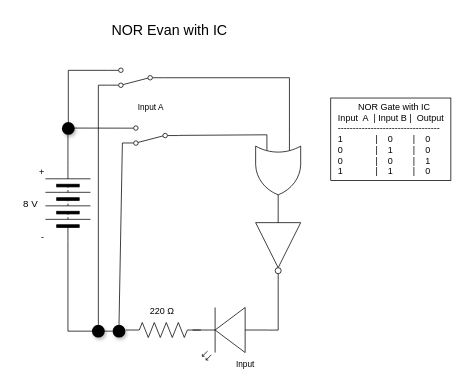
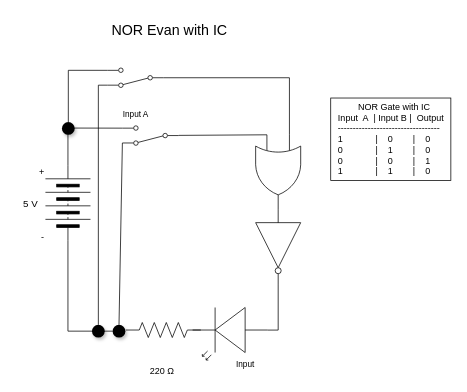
(150, 107) -> (135, 114)
(31, 204) -> (31, 204)
(162, 311) -> (162, 371)
